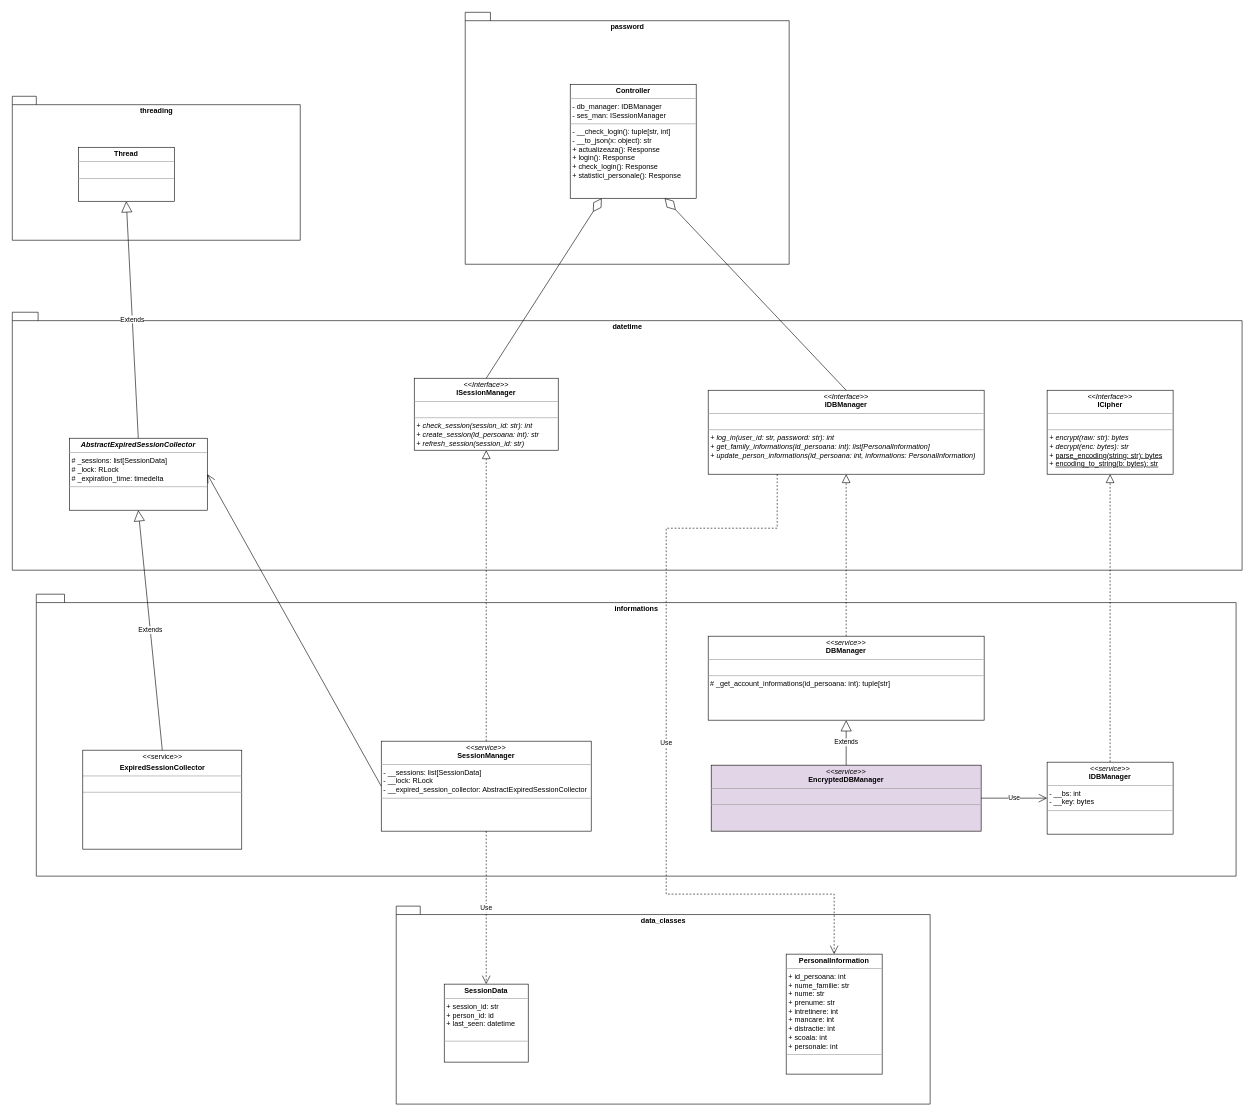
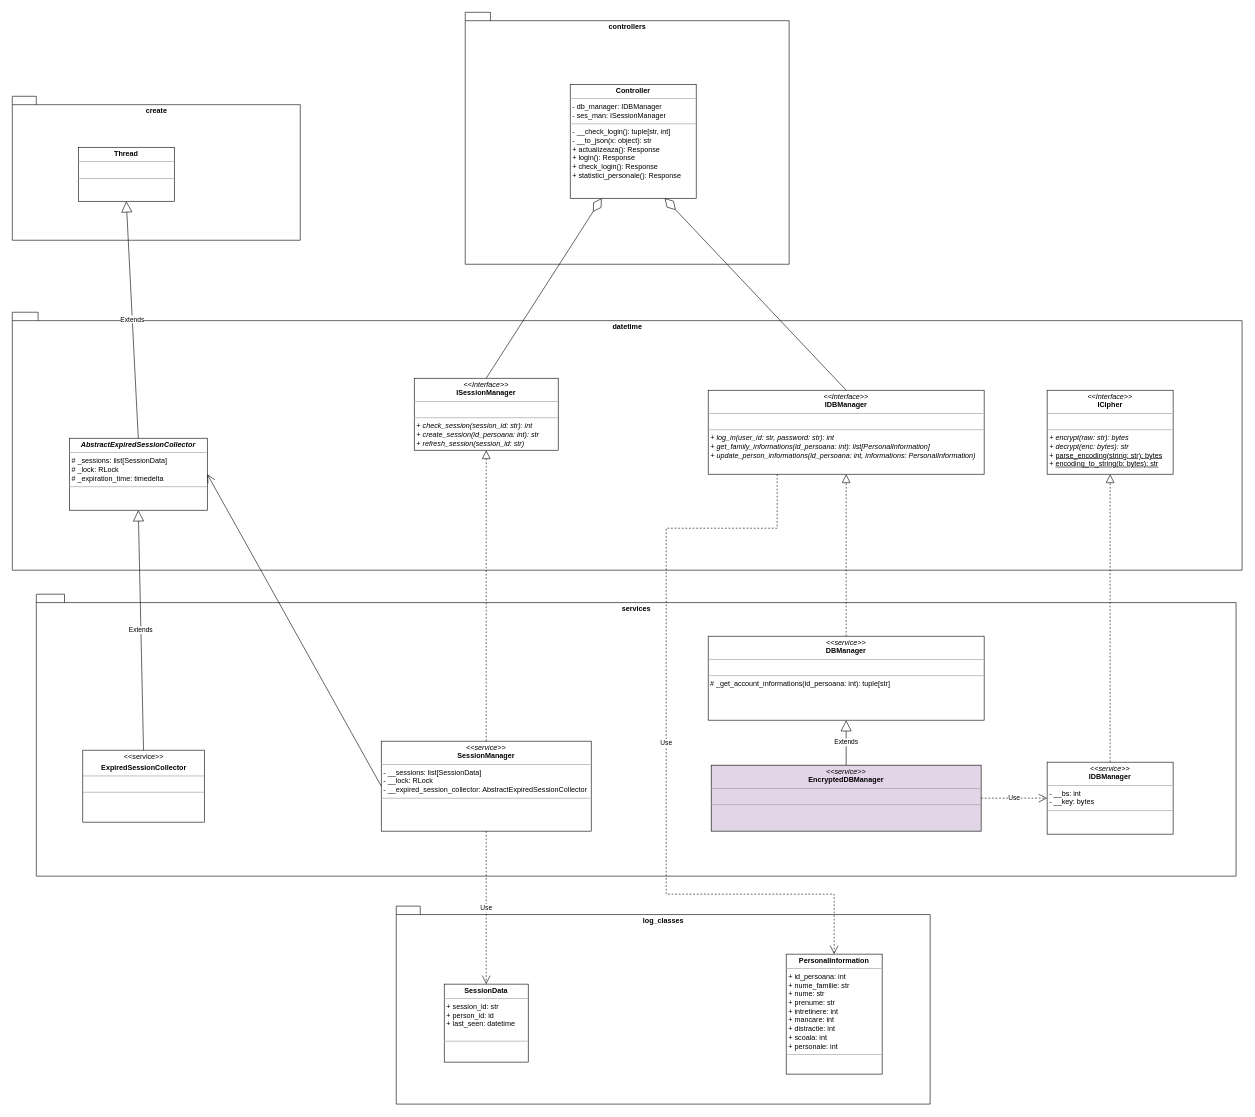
(628, 27) -> (628, 27)
(157, 111) -> (157, 111)
(637, 609) -> (637, 609)
(1032, 798) -> (1032, 798)
(162, 800) -> (144, 786)
(664, 921) -> (664, 921)
